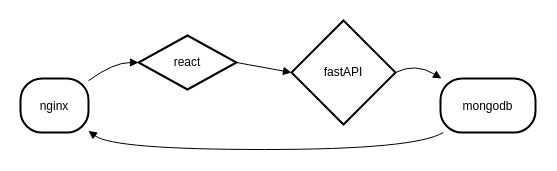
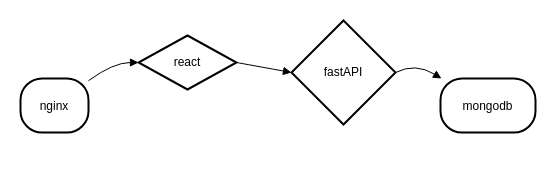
(270, 149) -> none
